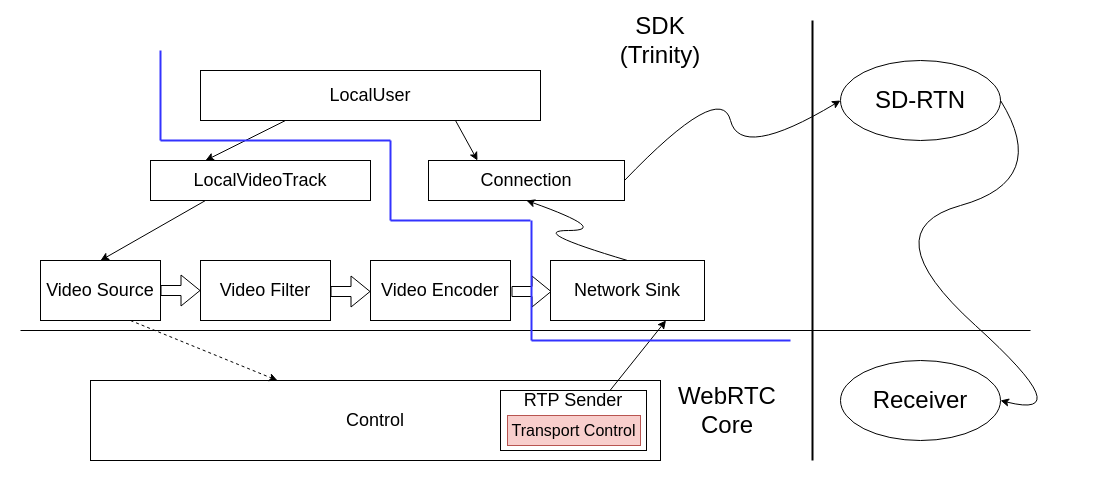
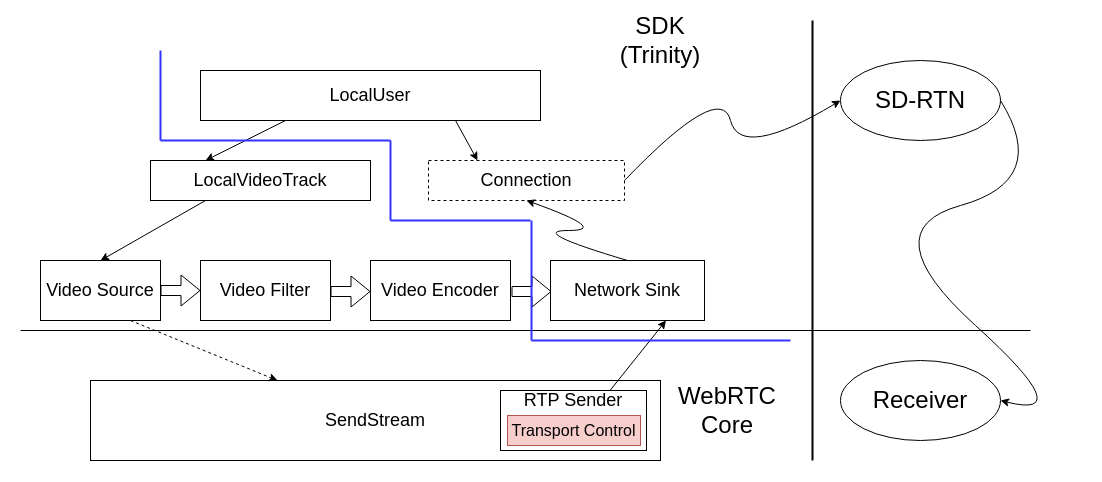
(527, 181) -> (527, 181)
(376, 421) -> (376, 421)
